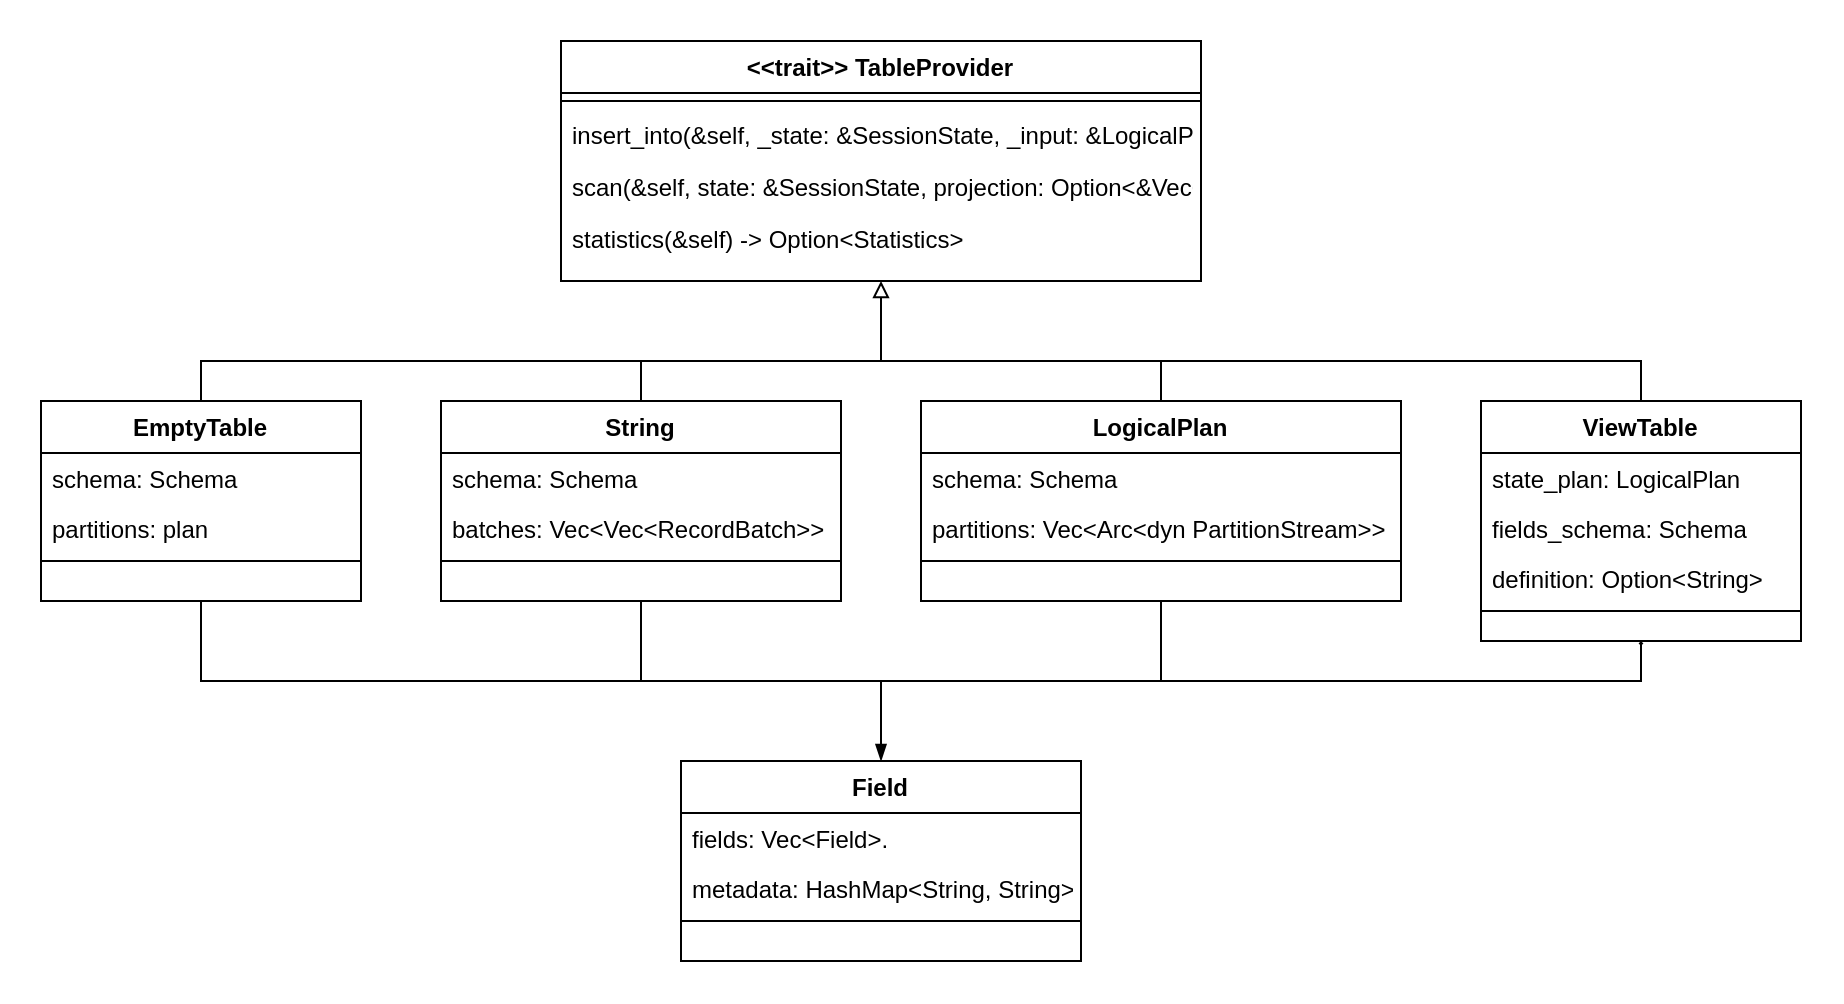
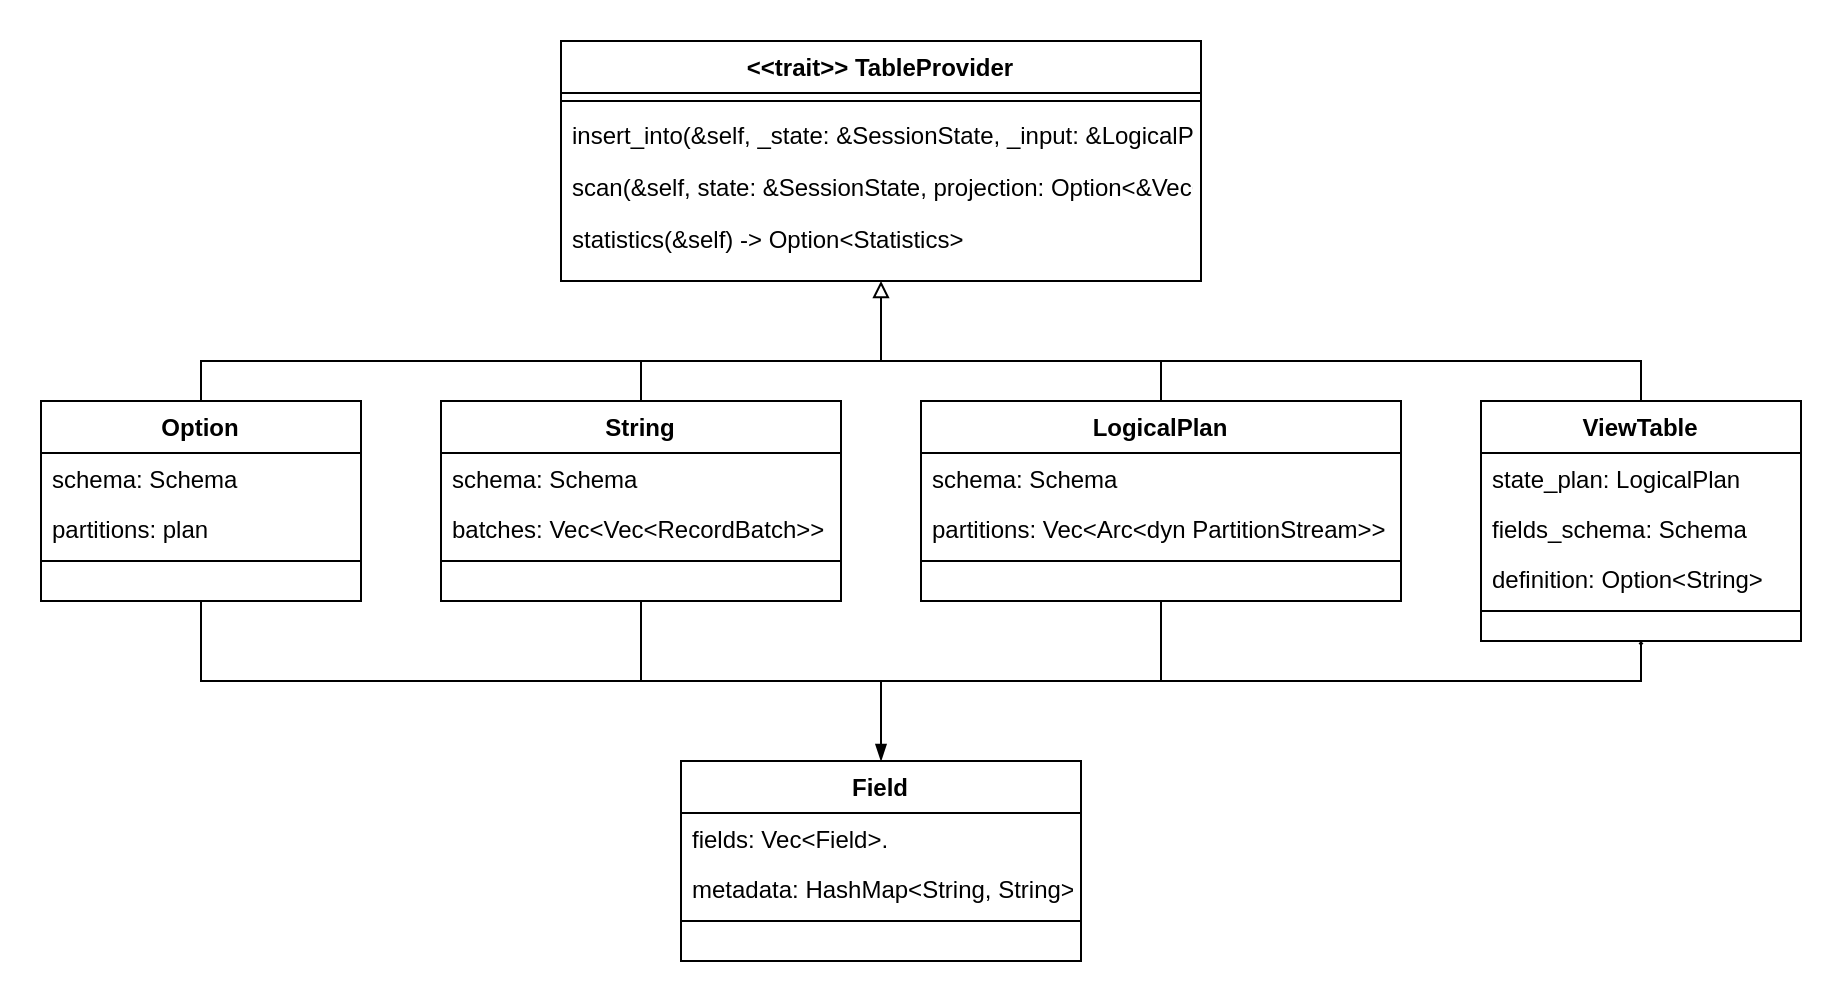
(200, 428) -> (200, 428)
